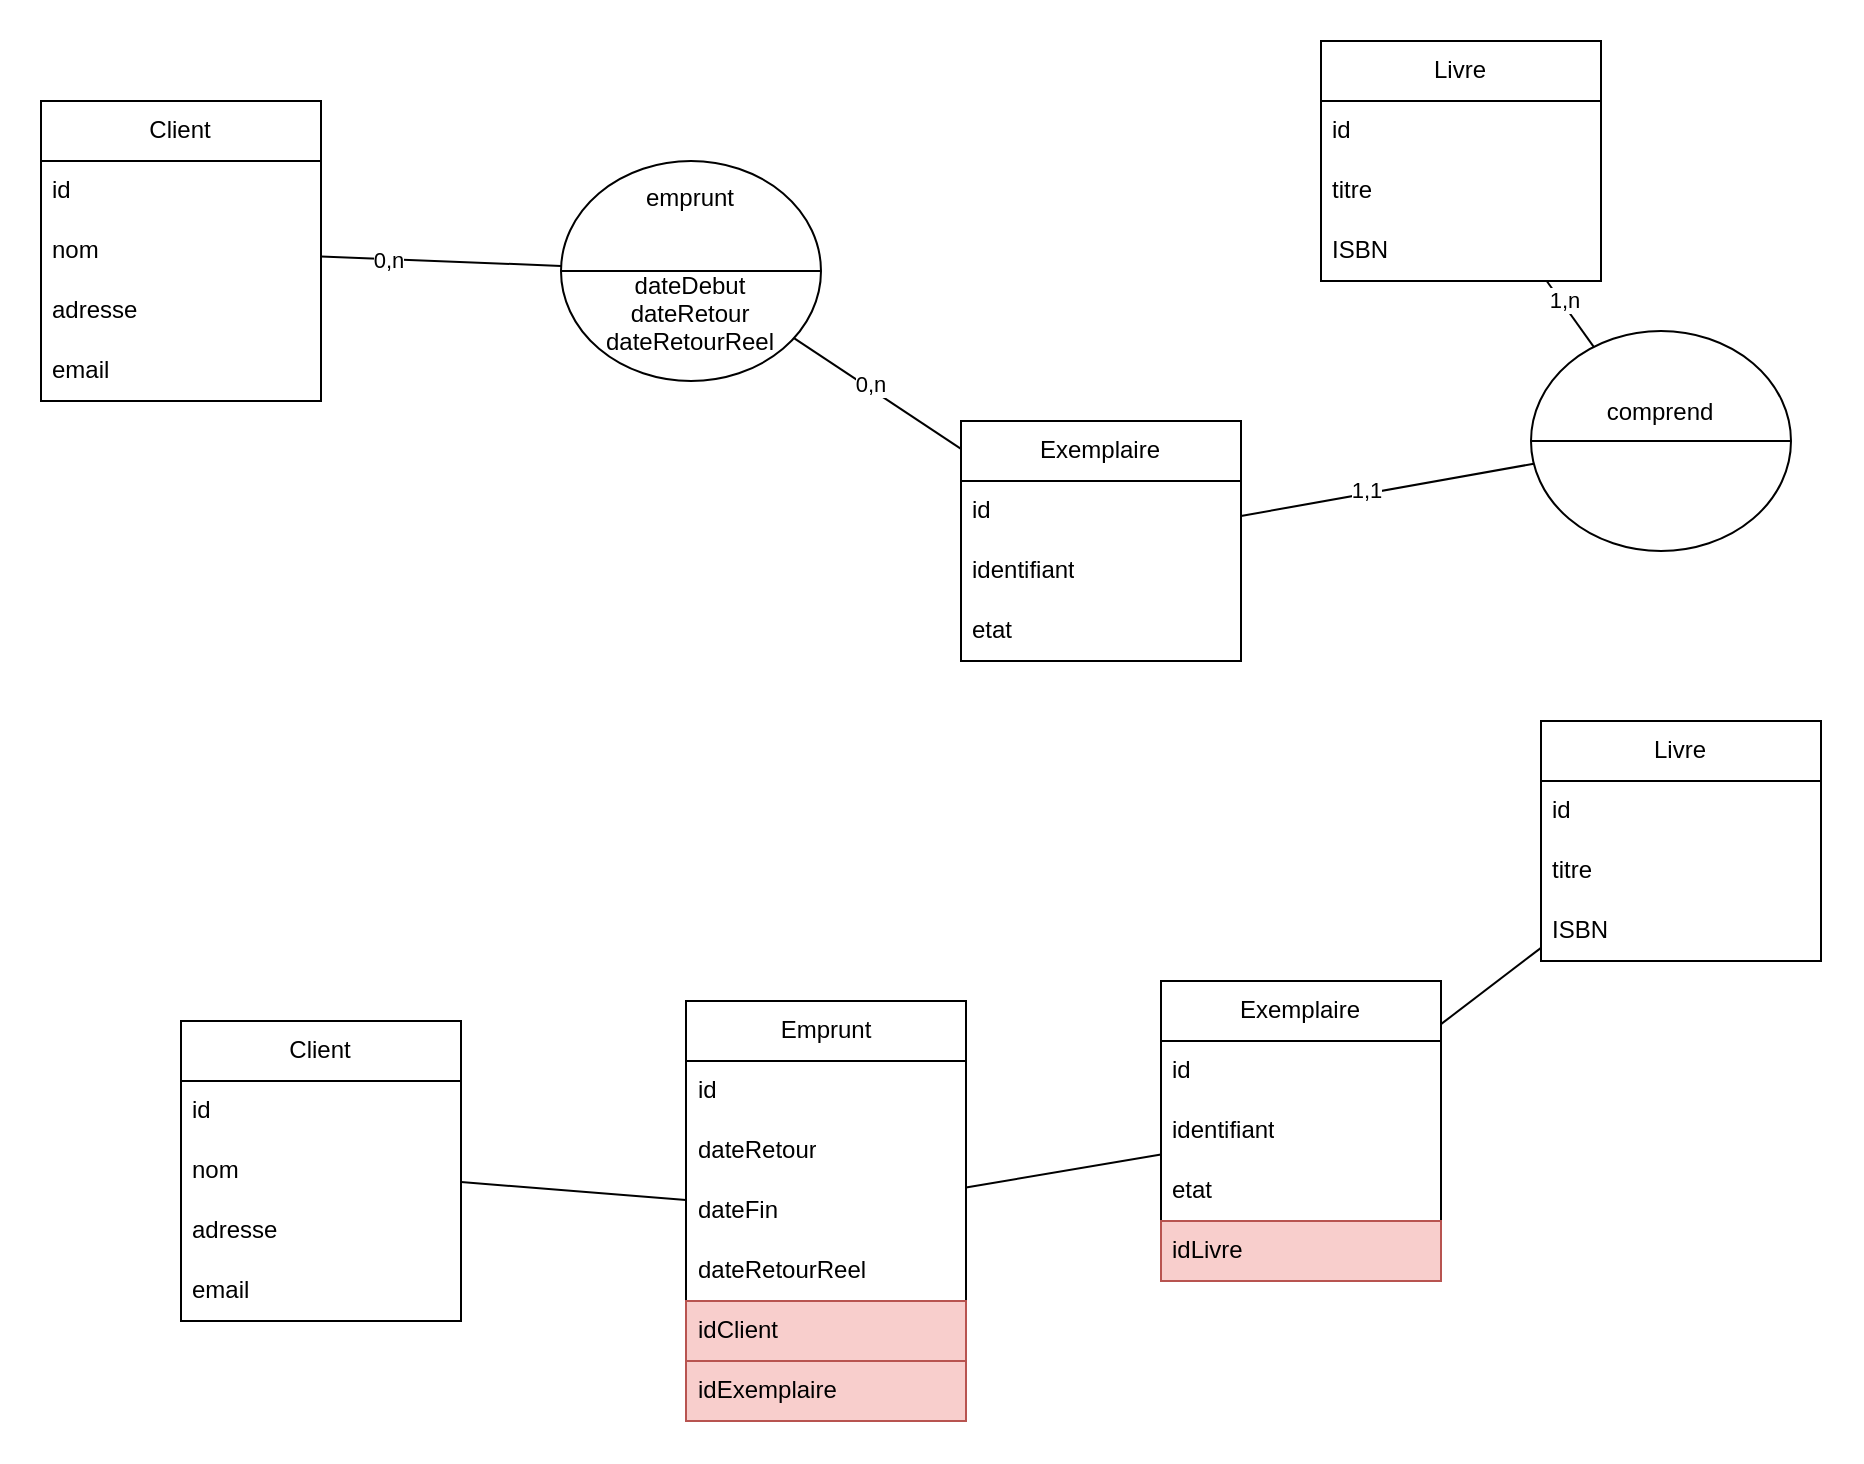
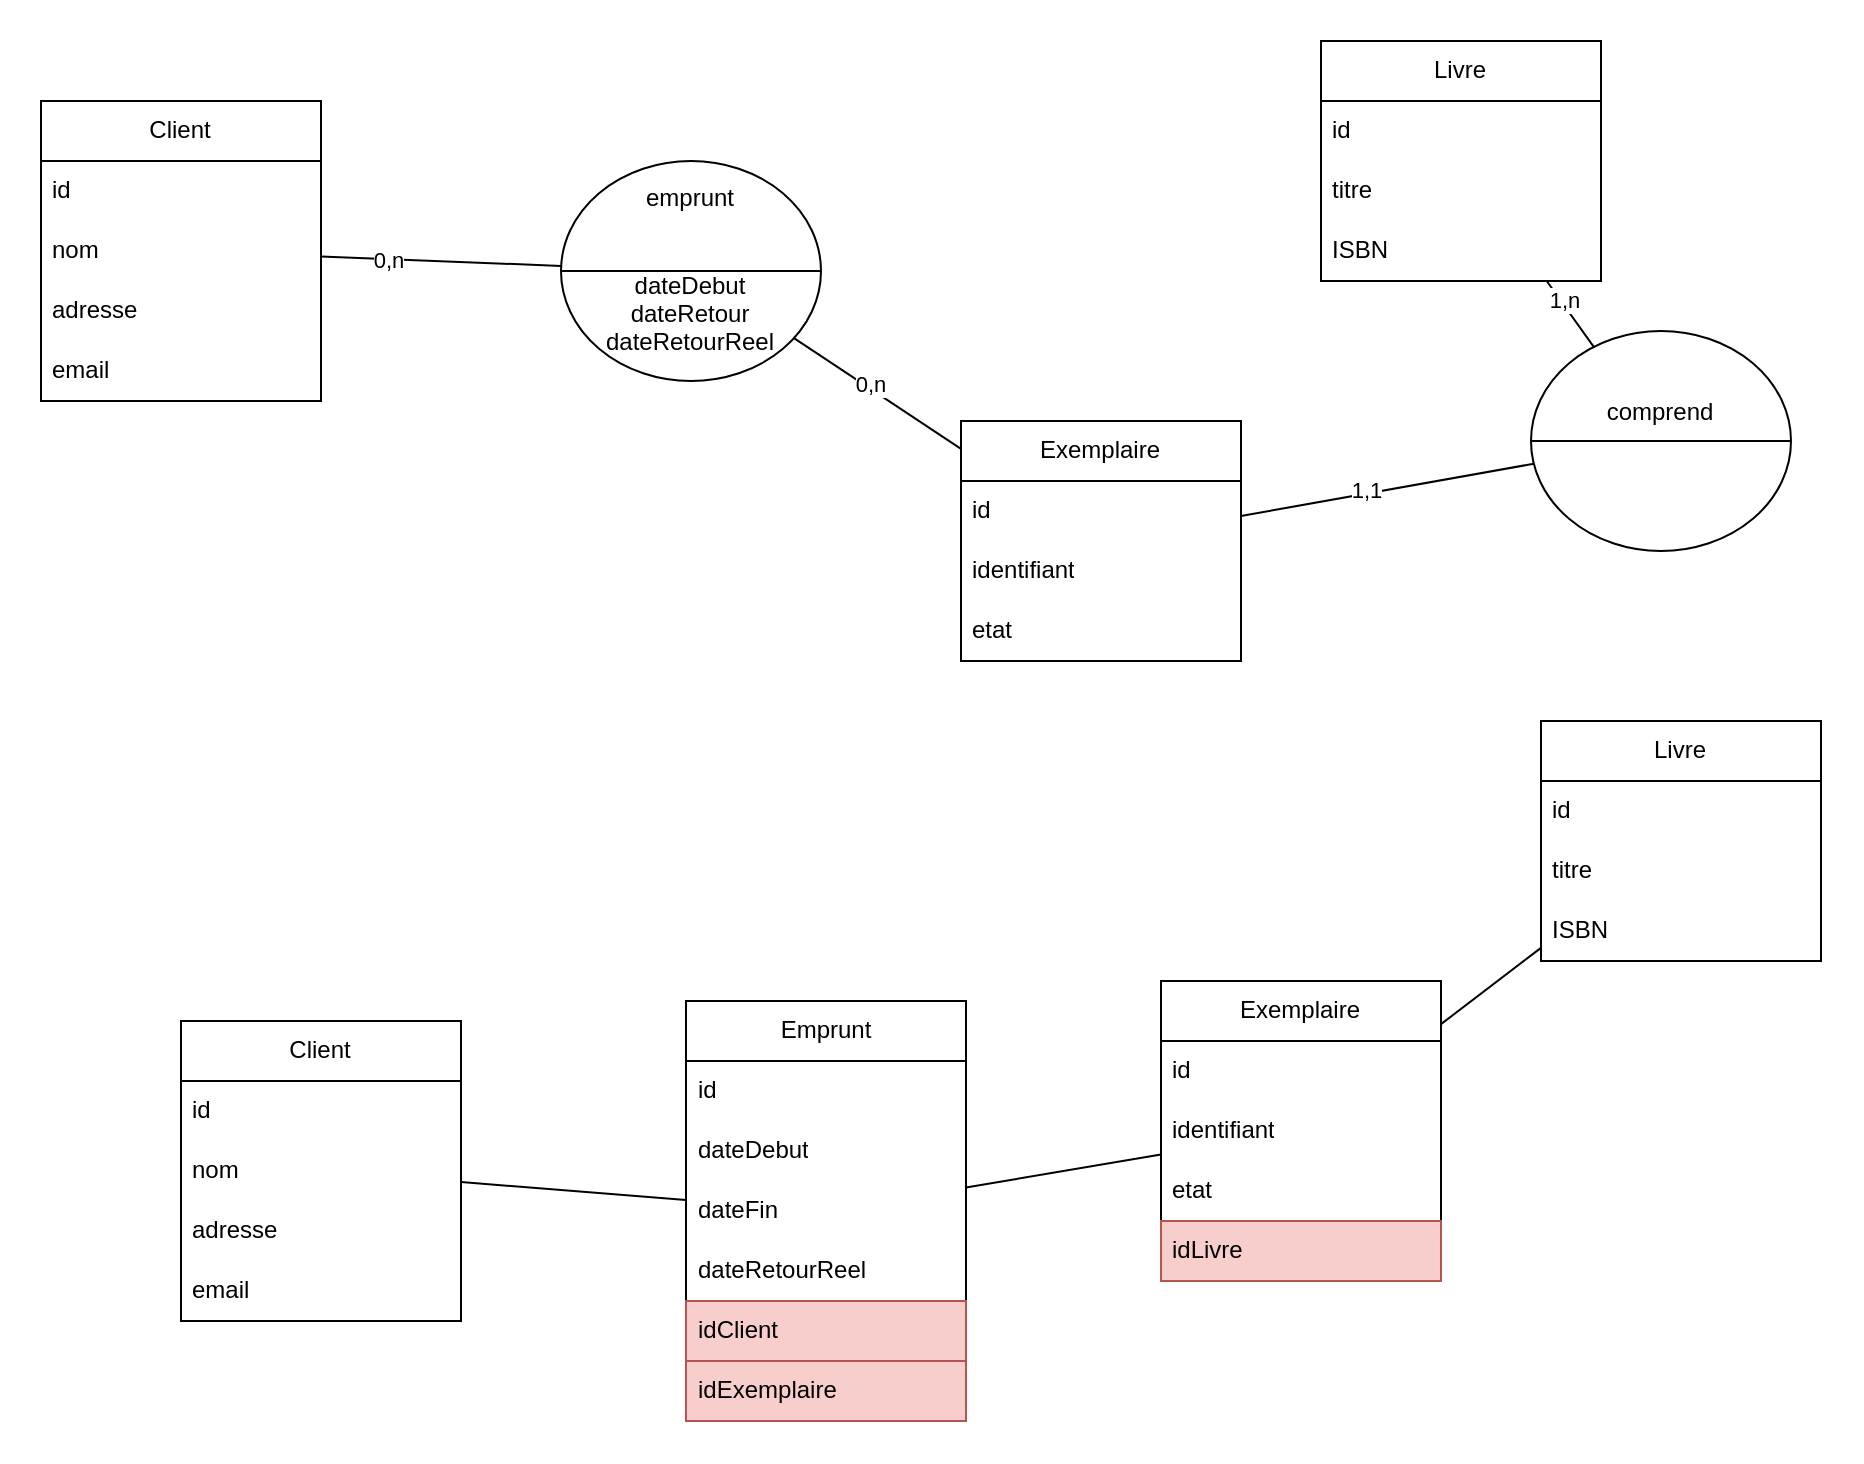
(766, 1151) -> (759, 1151)
